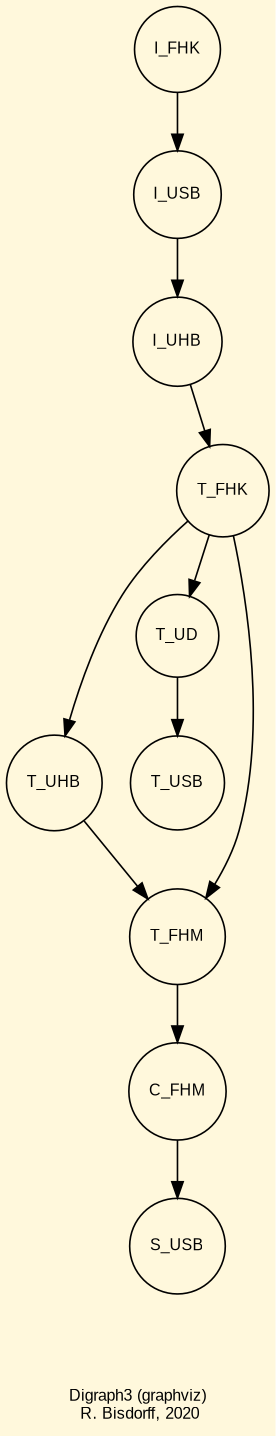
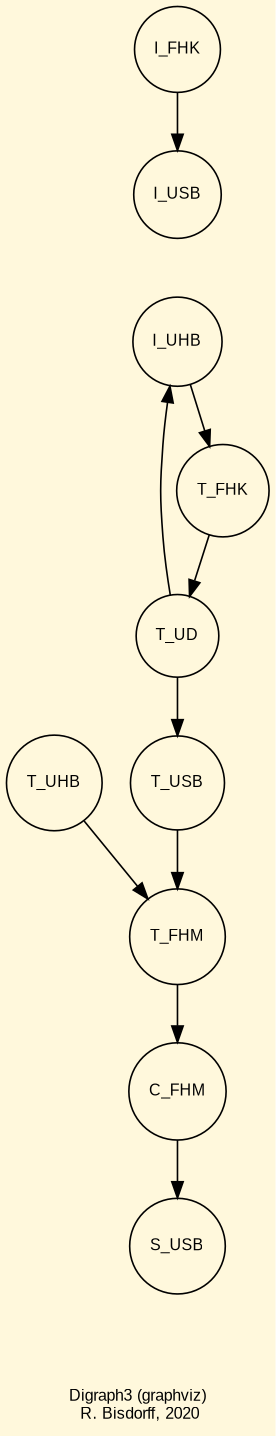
(177, 259) -> (161, 499)
(113, 611) -> none
(253, 713) -> (177, 851)
